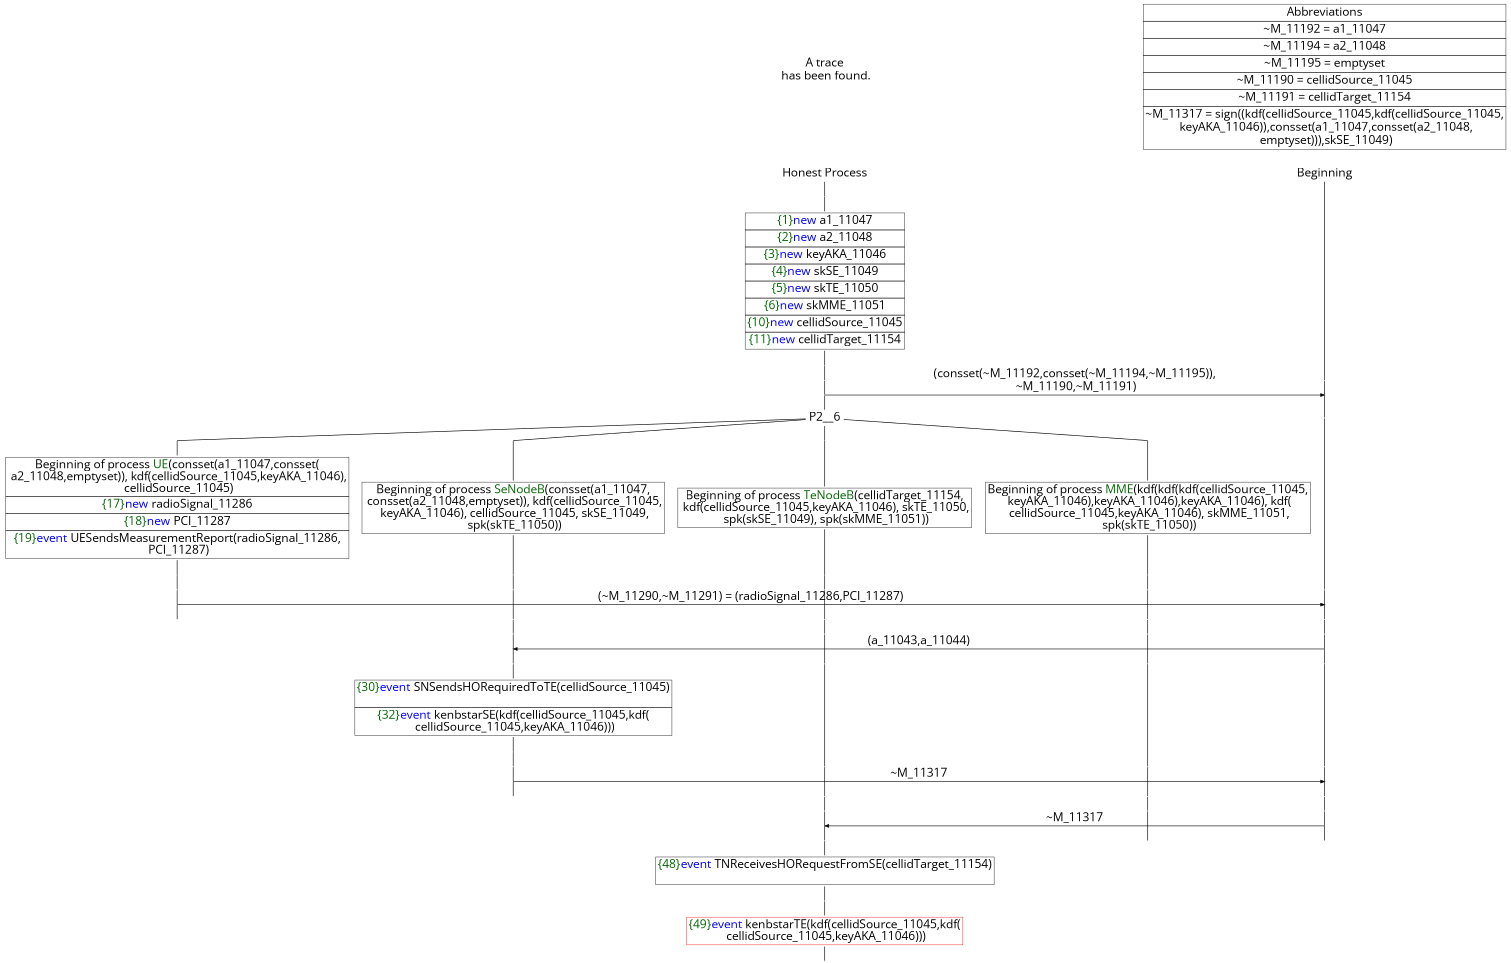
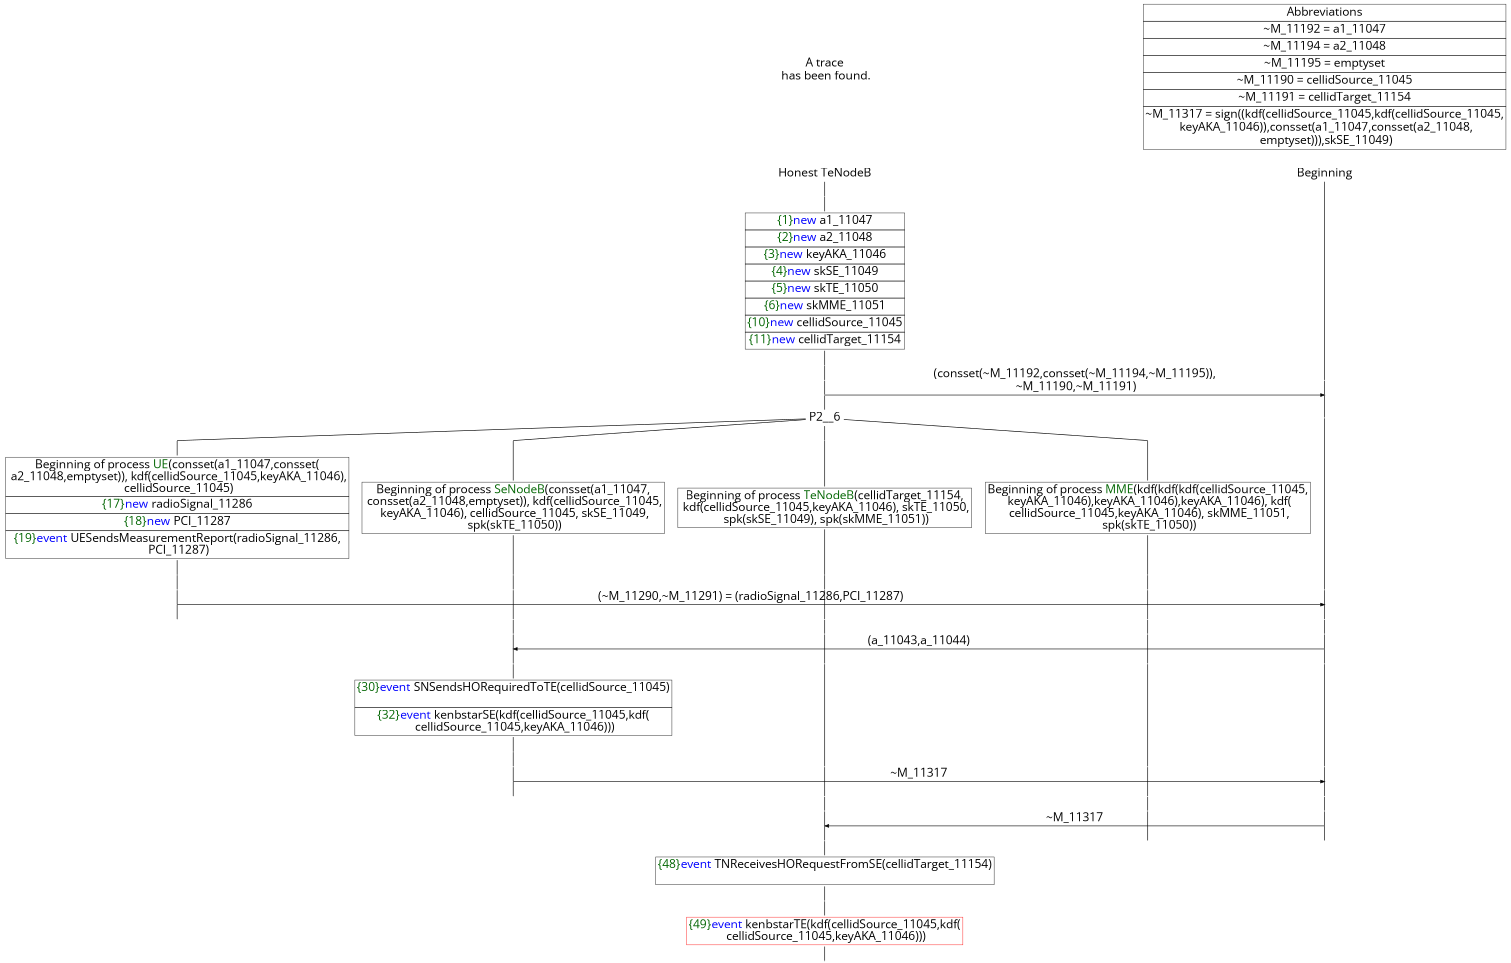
(825, 174) -> (825, 174)
